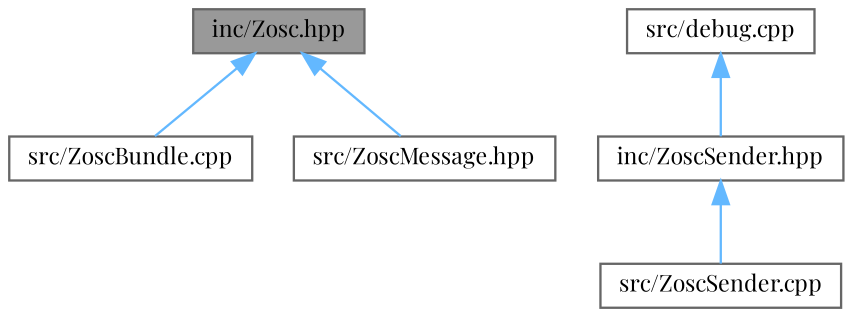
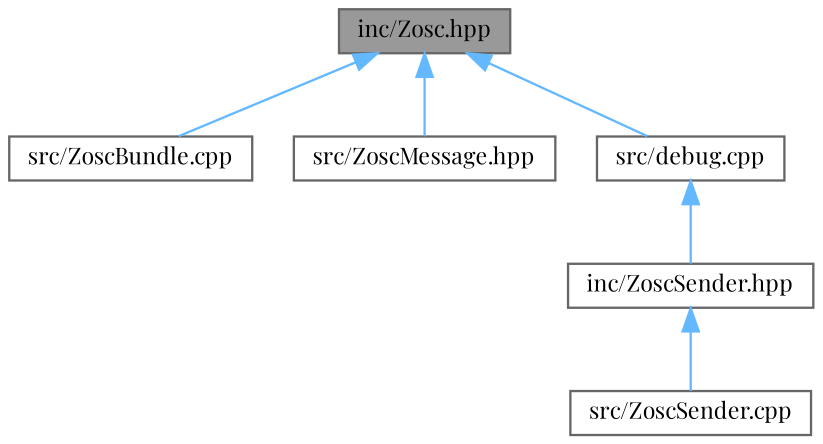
none -> (568, 100)
